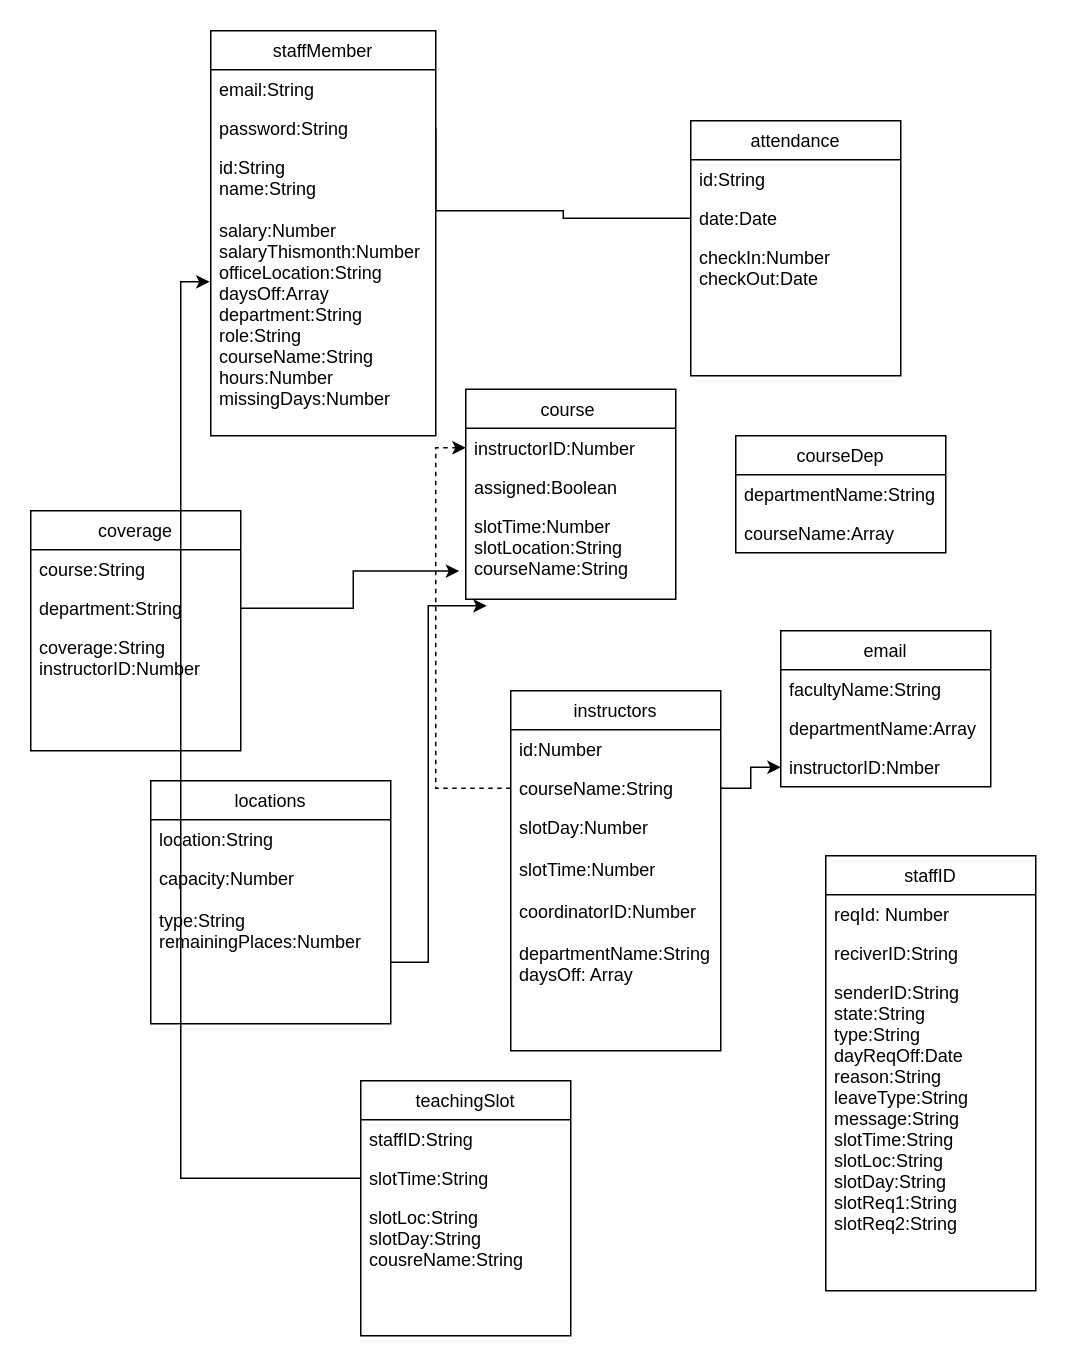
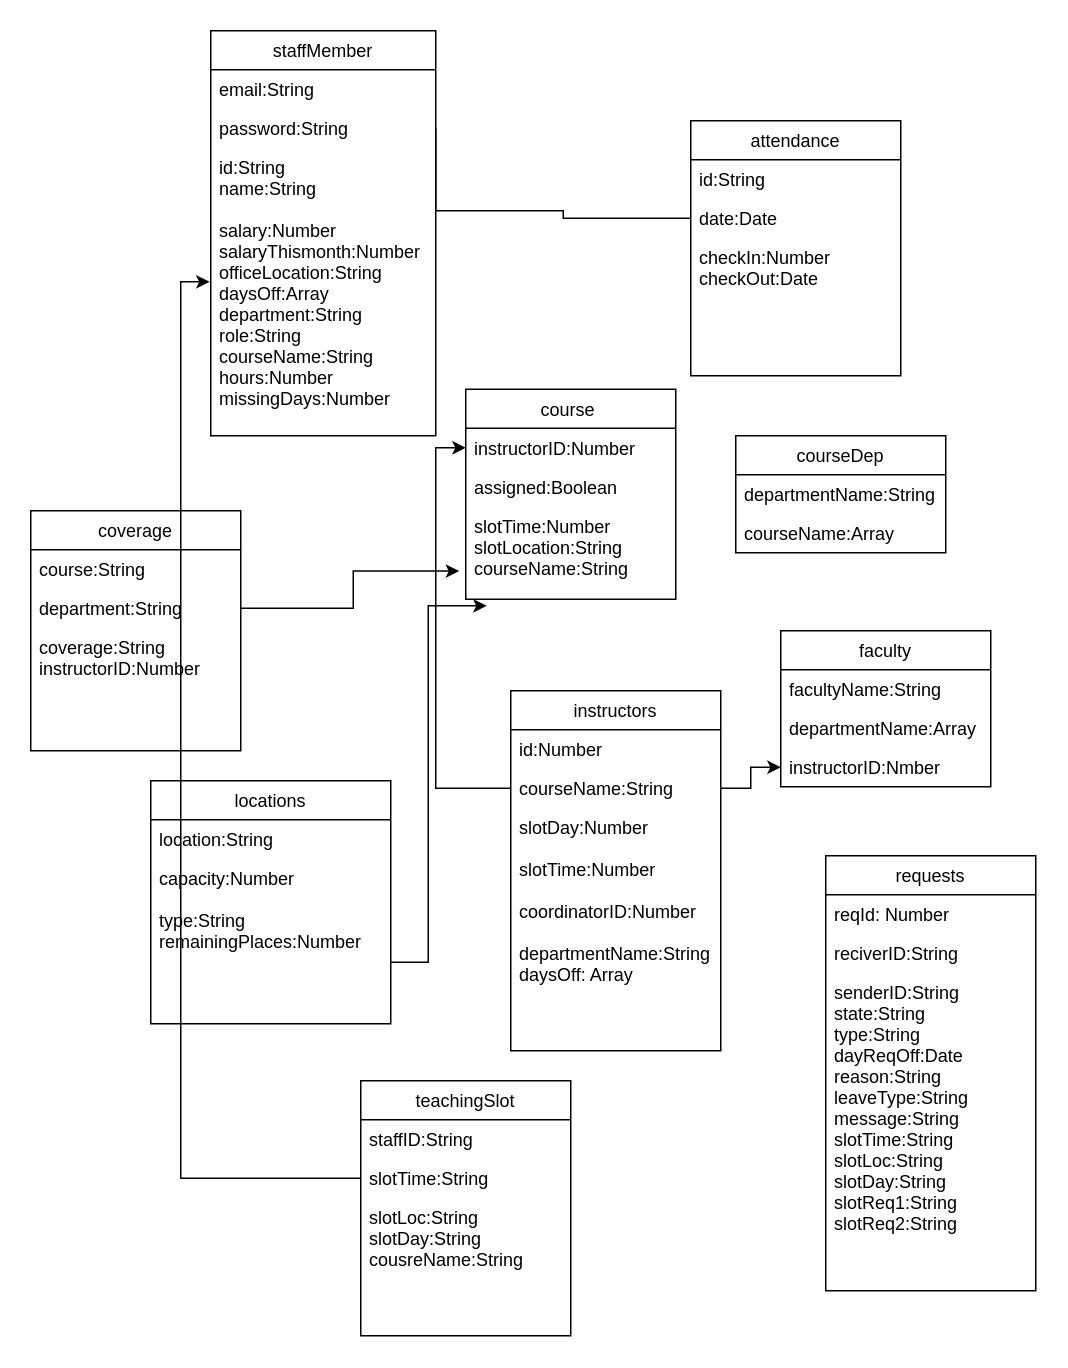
(436, 645) -> (436, 645)
(885, 651) -> (885, 651)
(930, 876) -> (930, 876)
